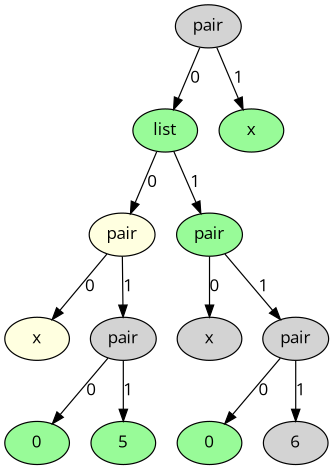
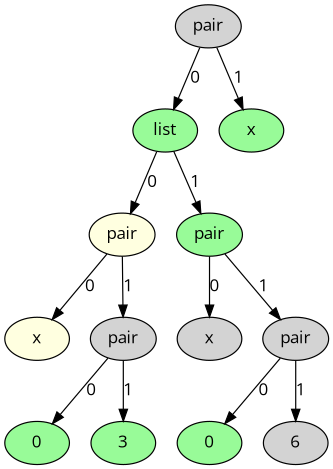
(123, 443) -> (123, 443)
